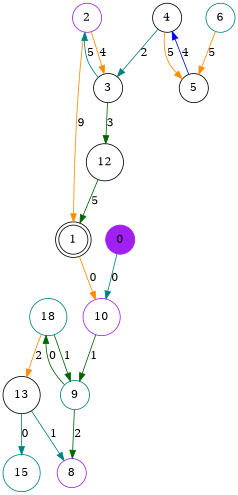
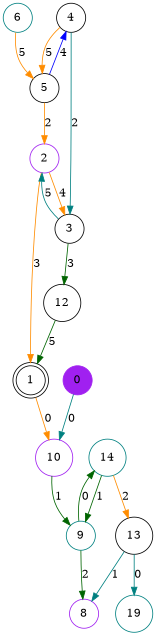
none -> (44, 119)
(81, 123) -> (37, 264)
(48, 317) -> (108, 458)
(22, 473) -> (134, 614)
